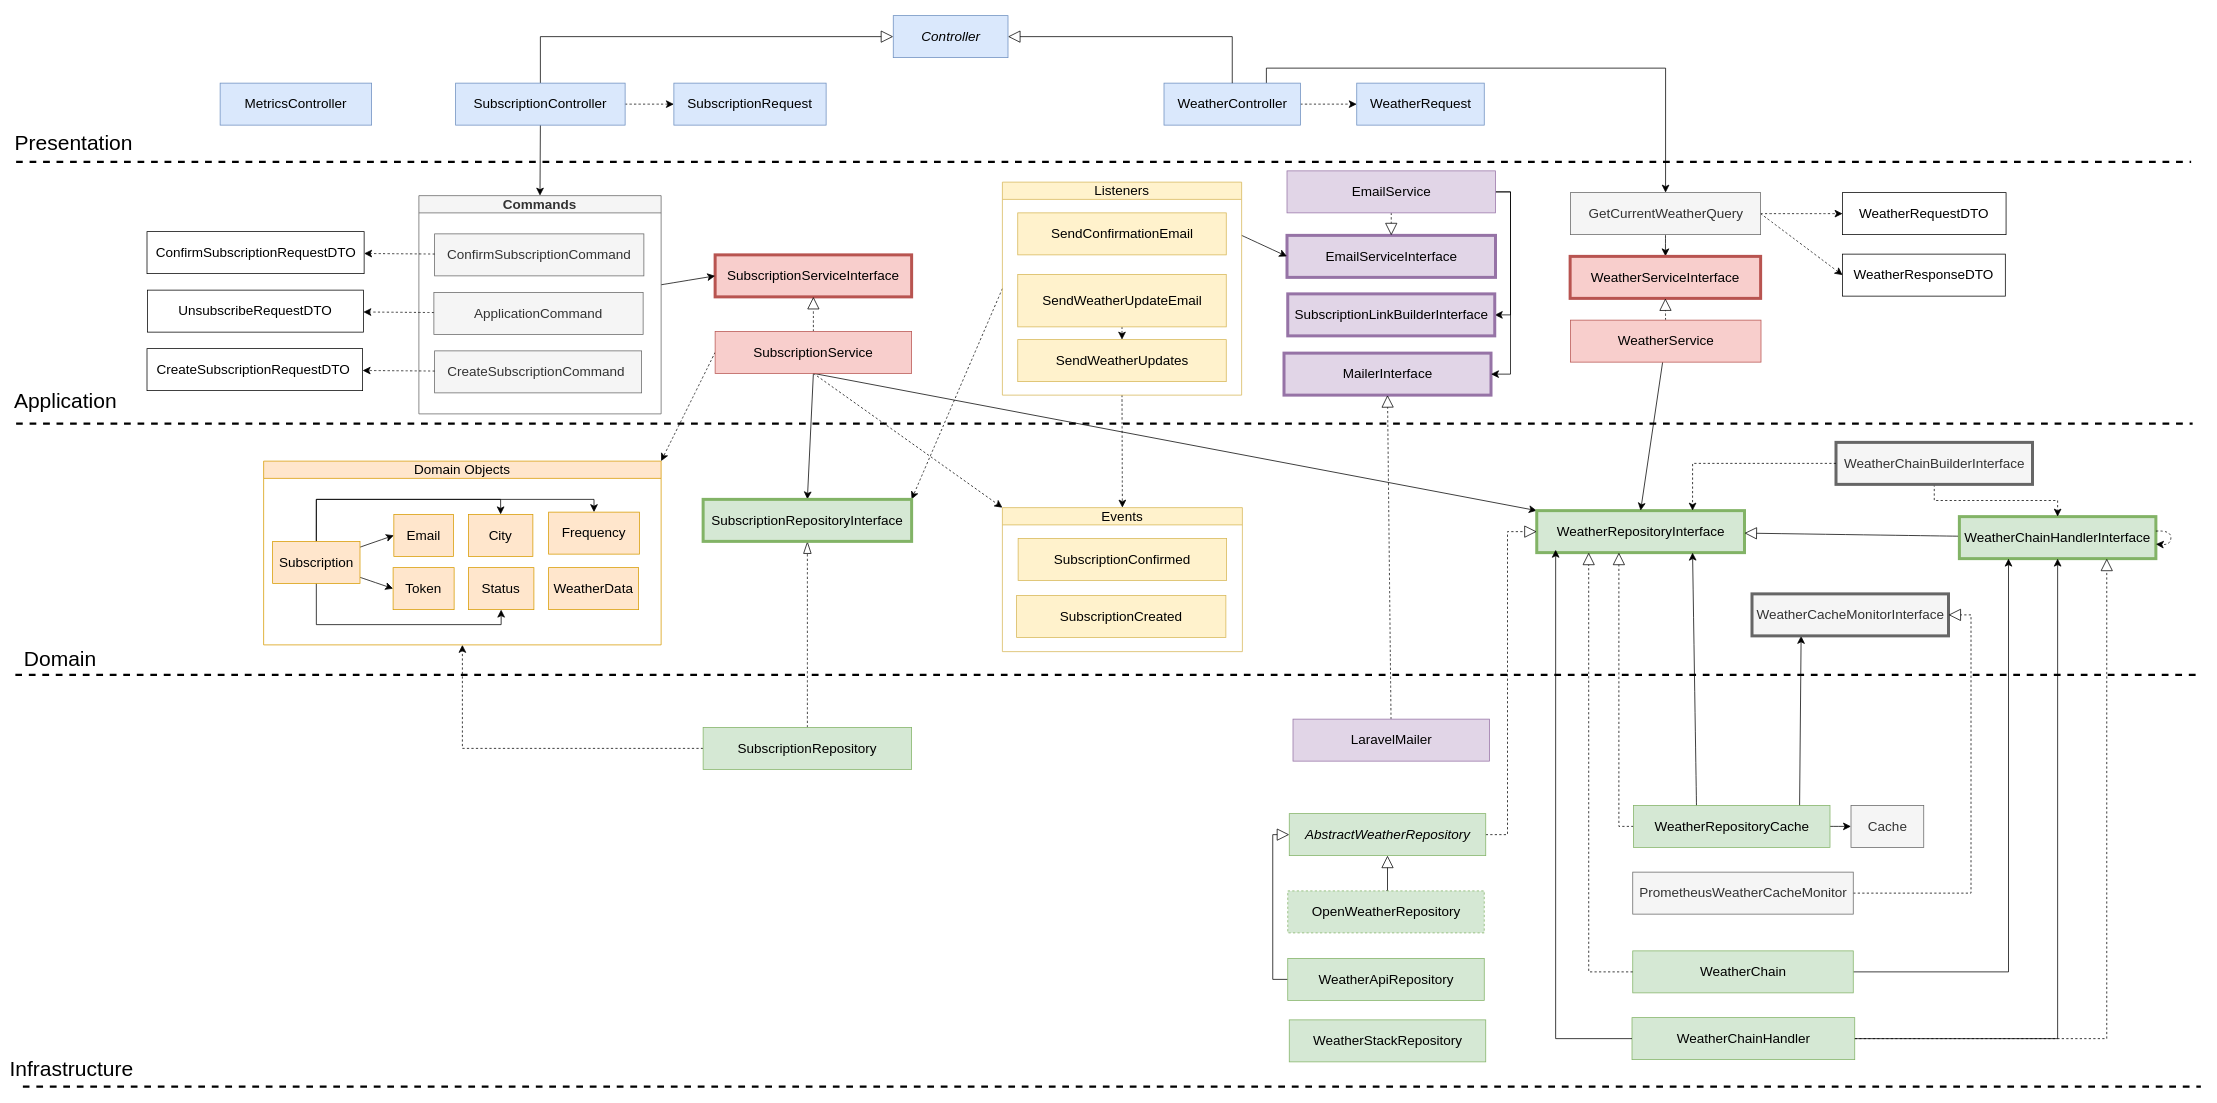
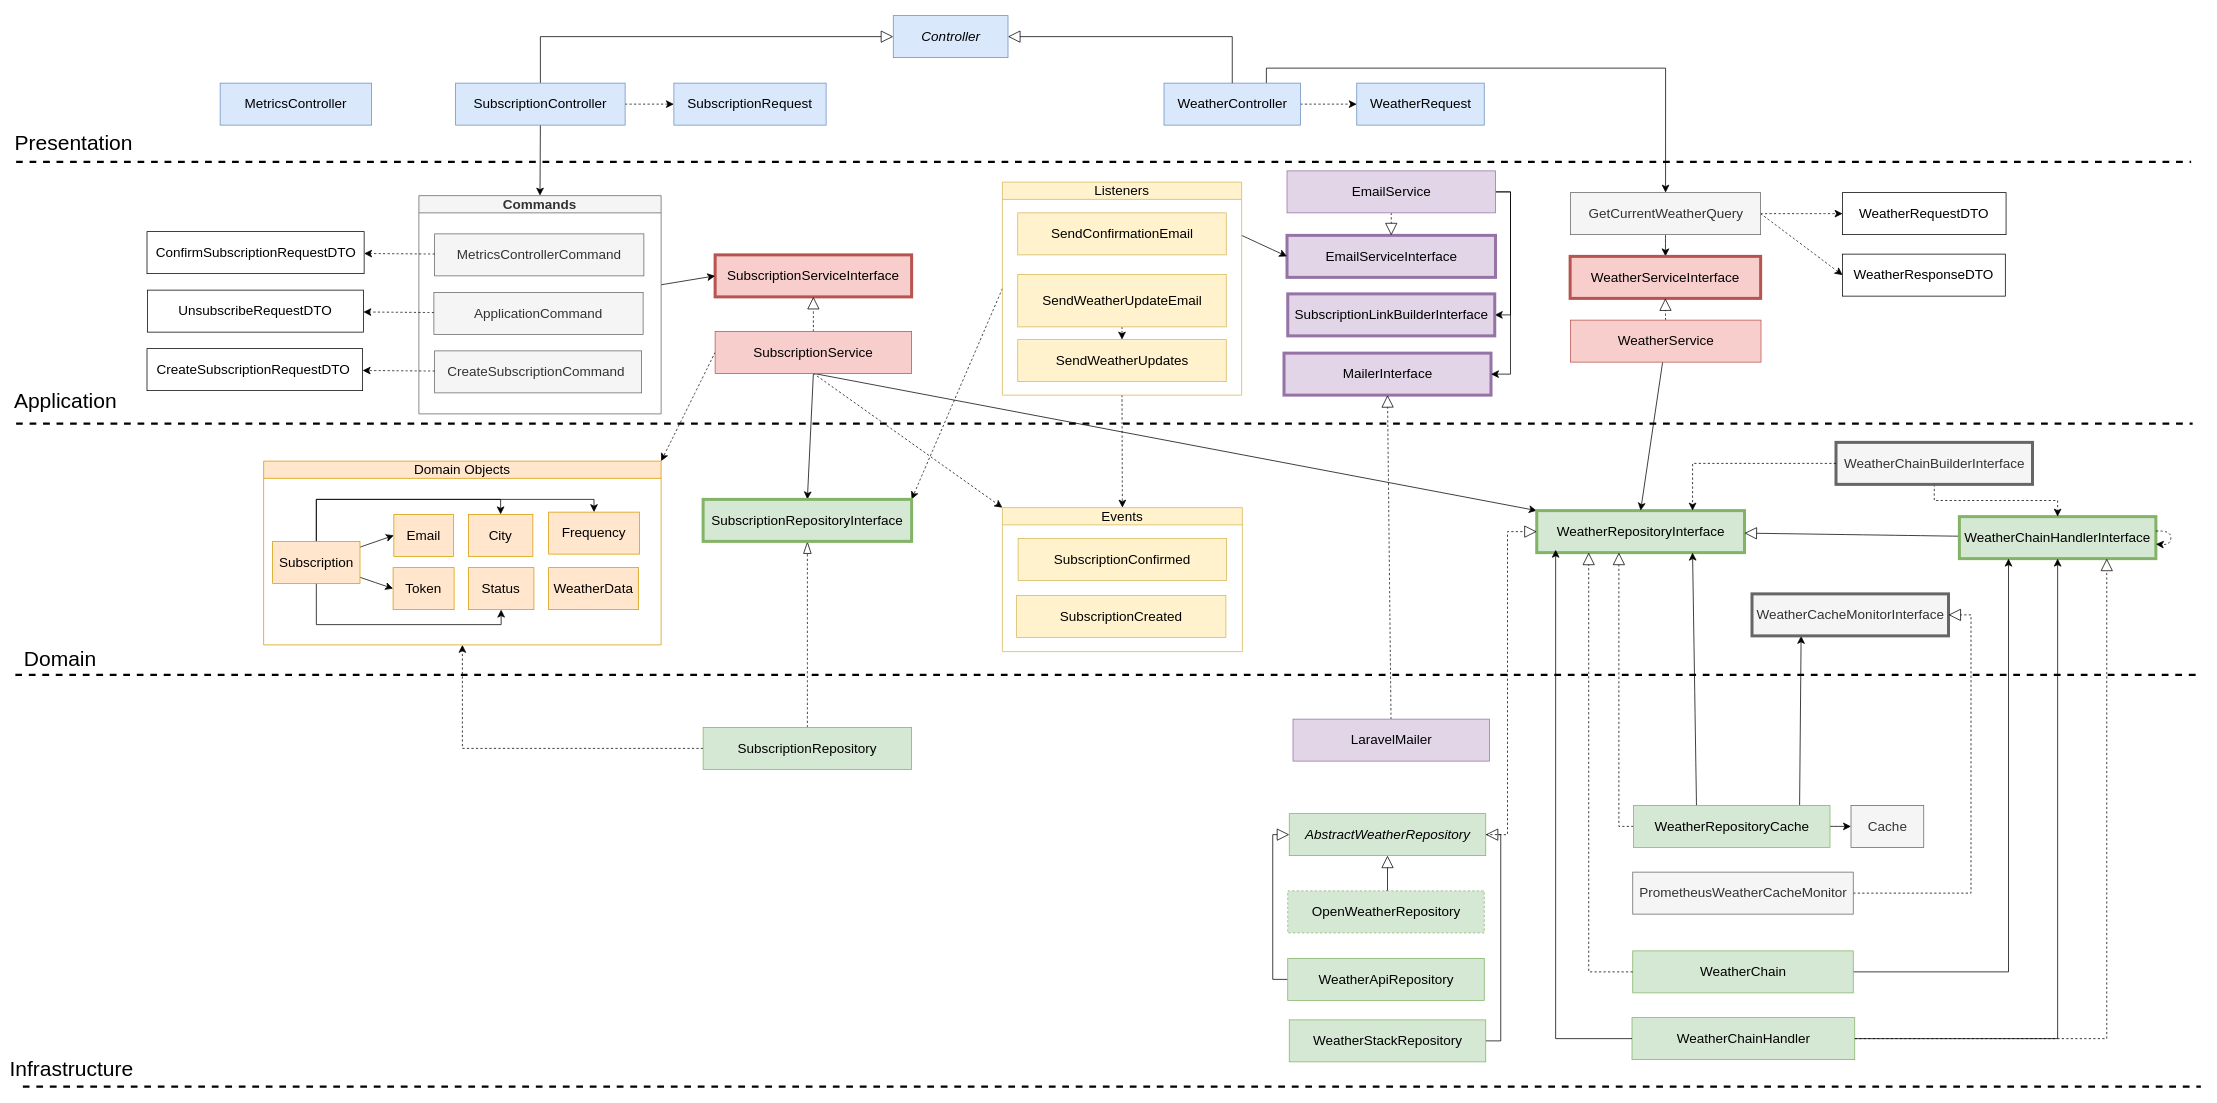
(539, 255) -> (539, 255)
none -> (1501, 947)
